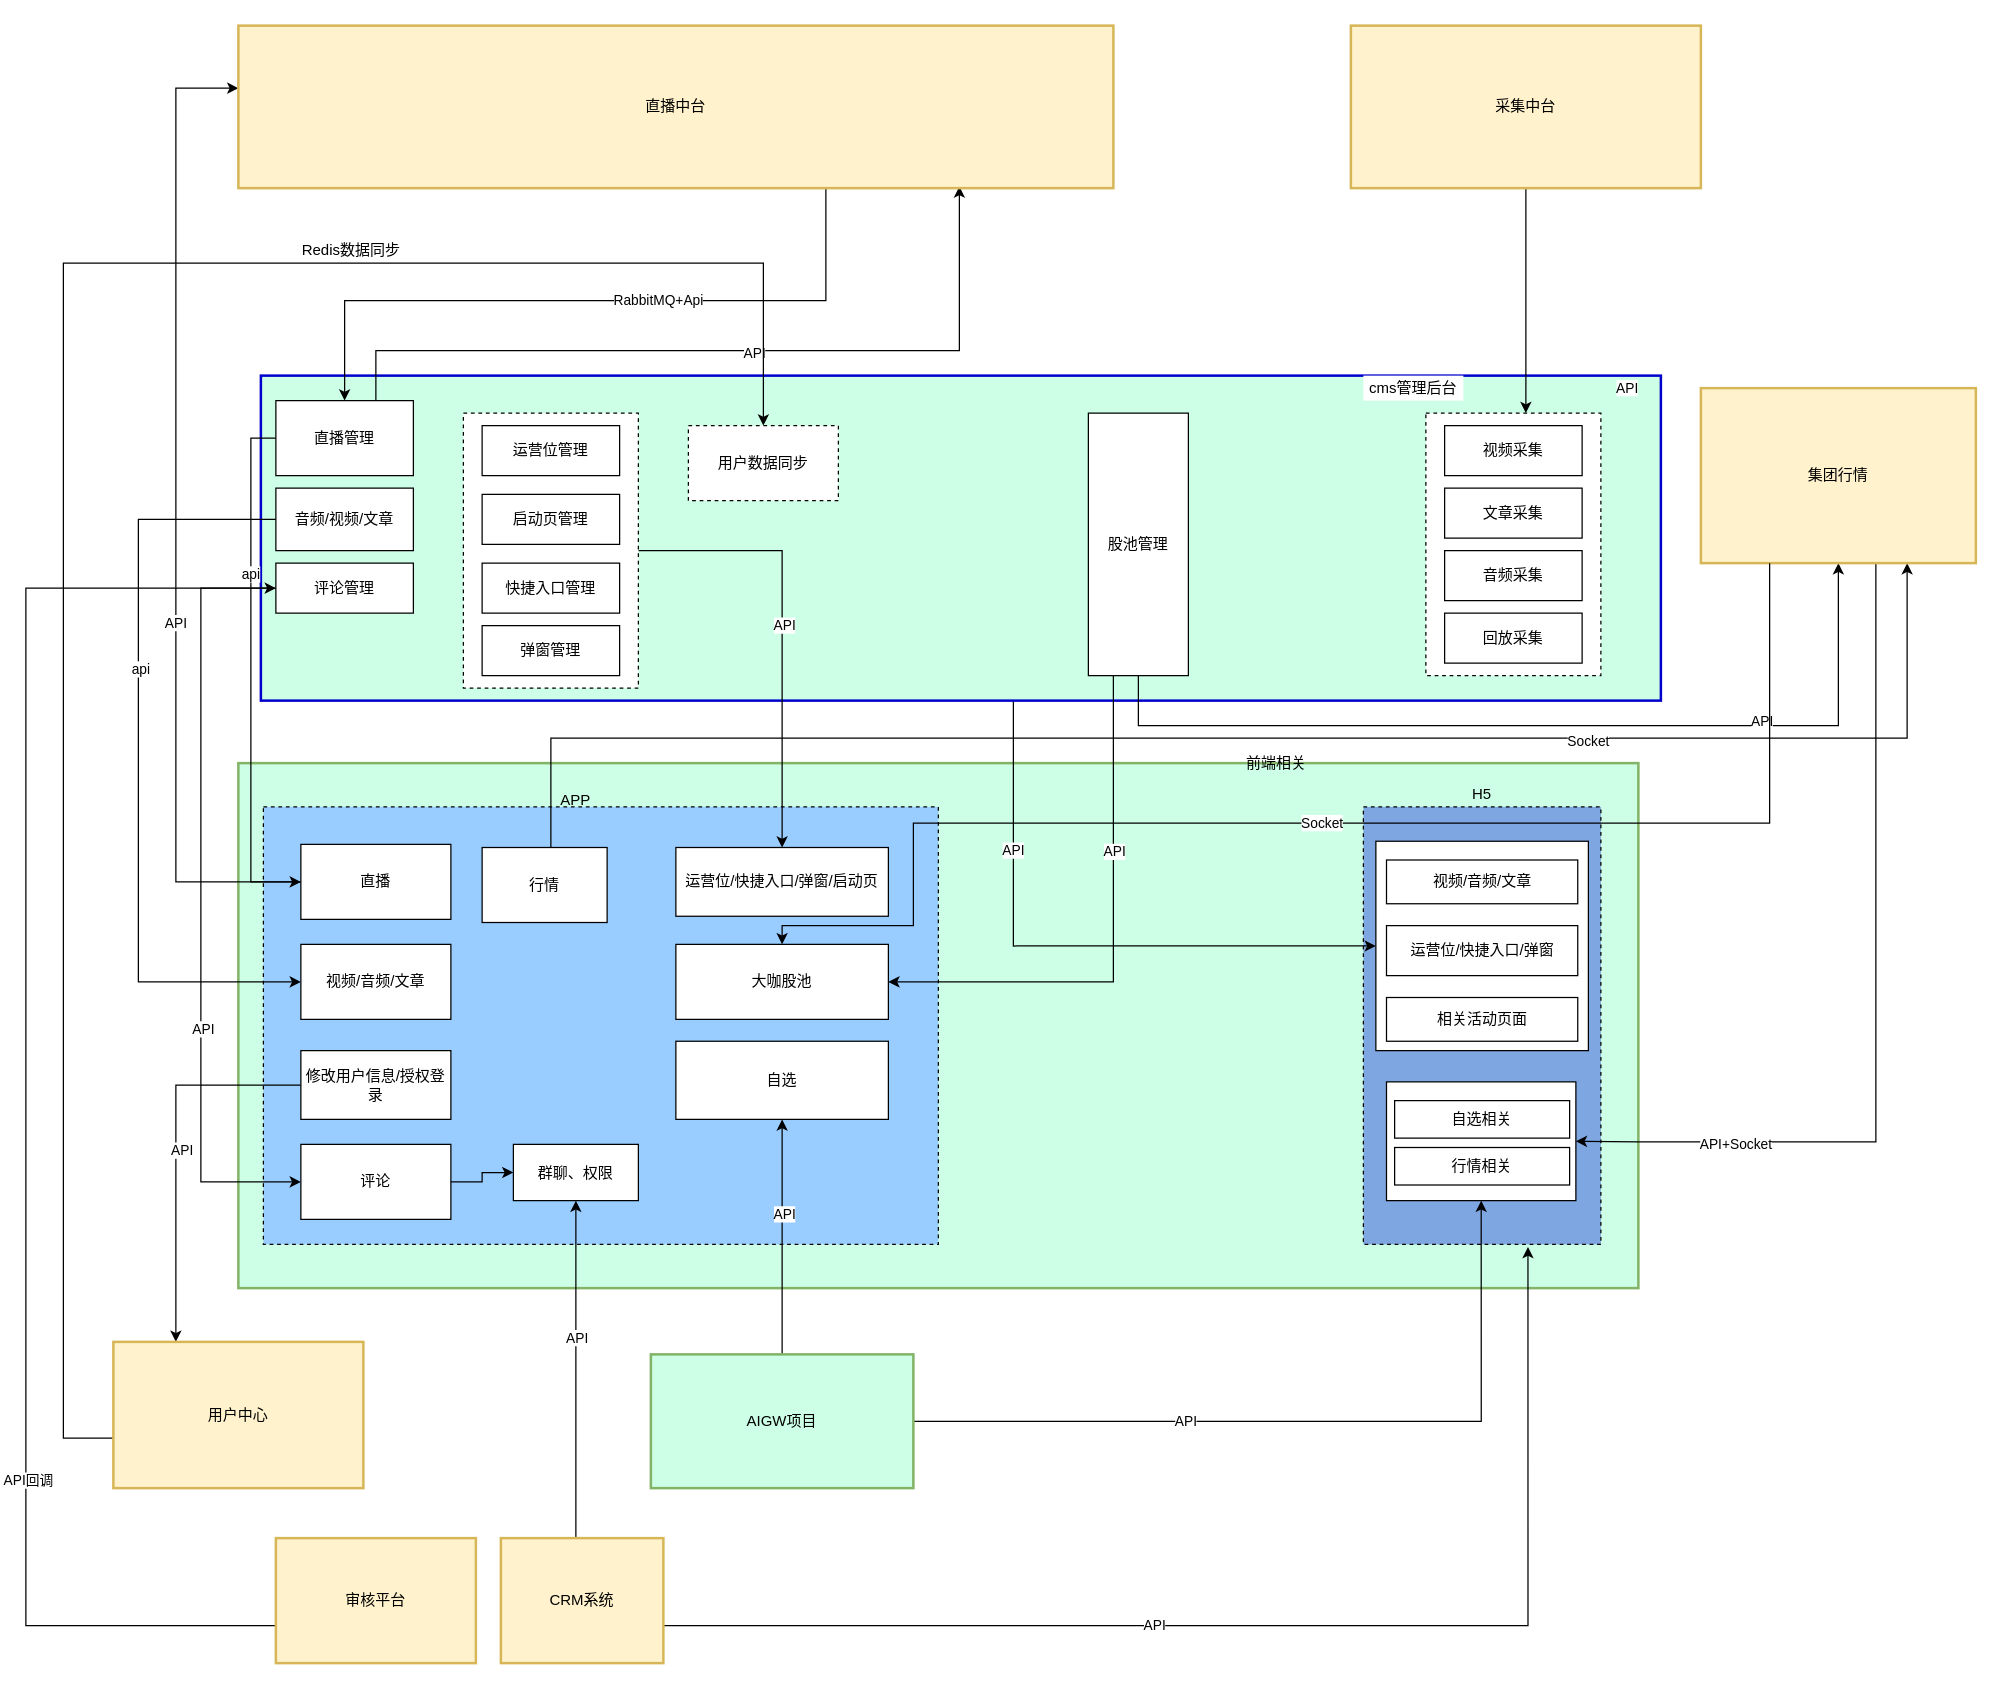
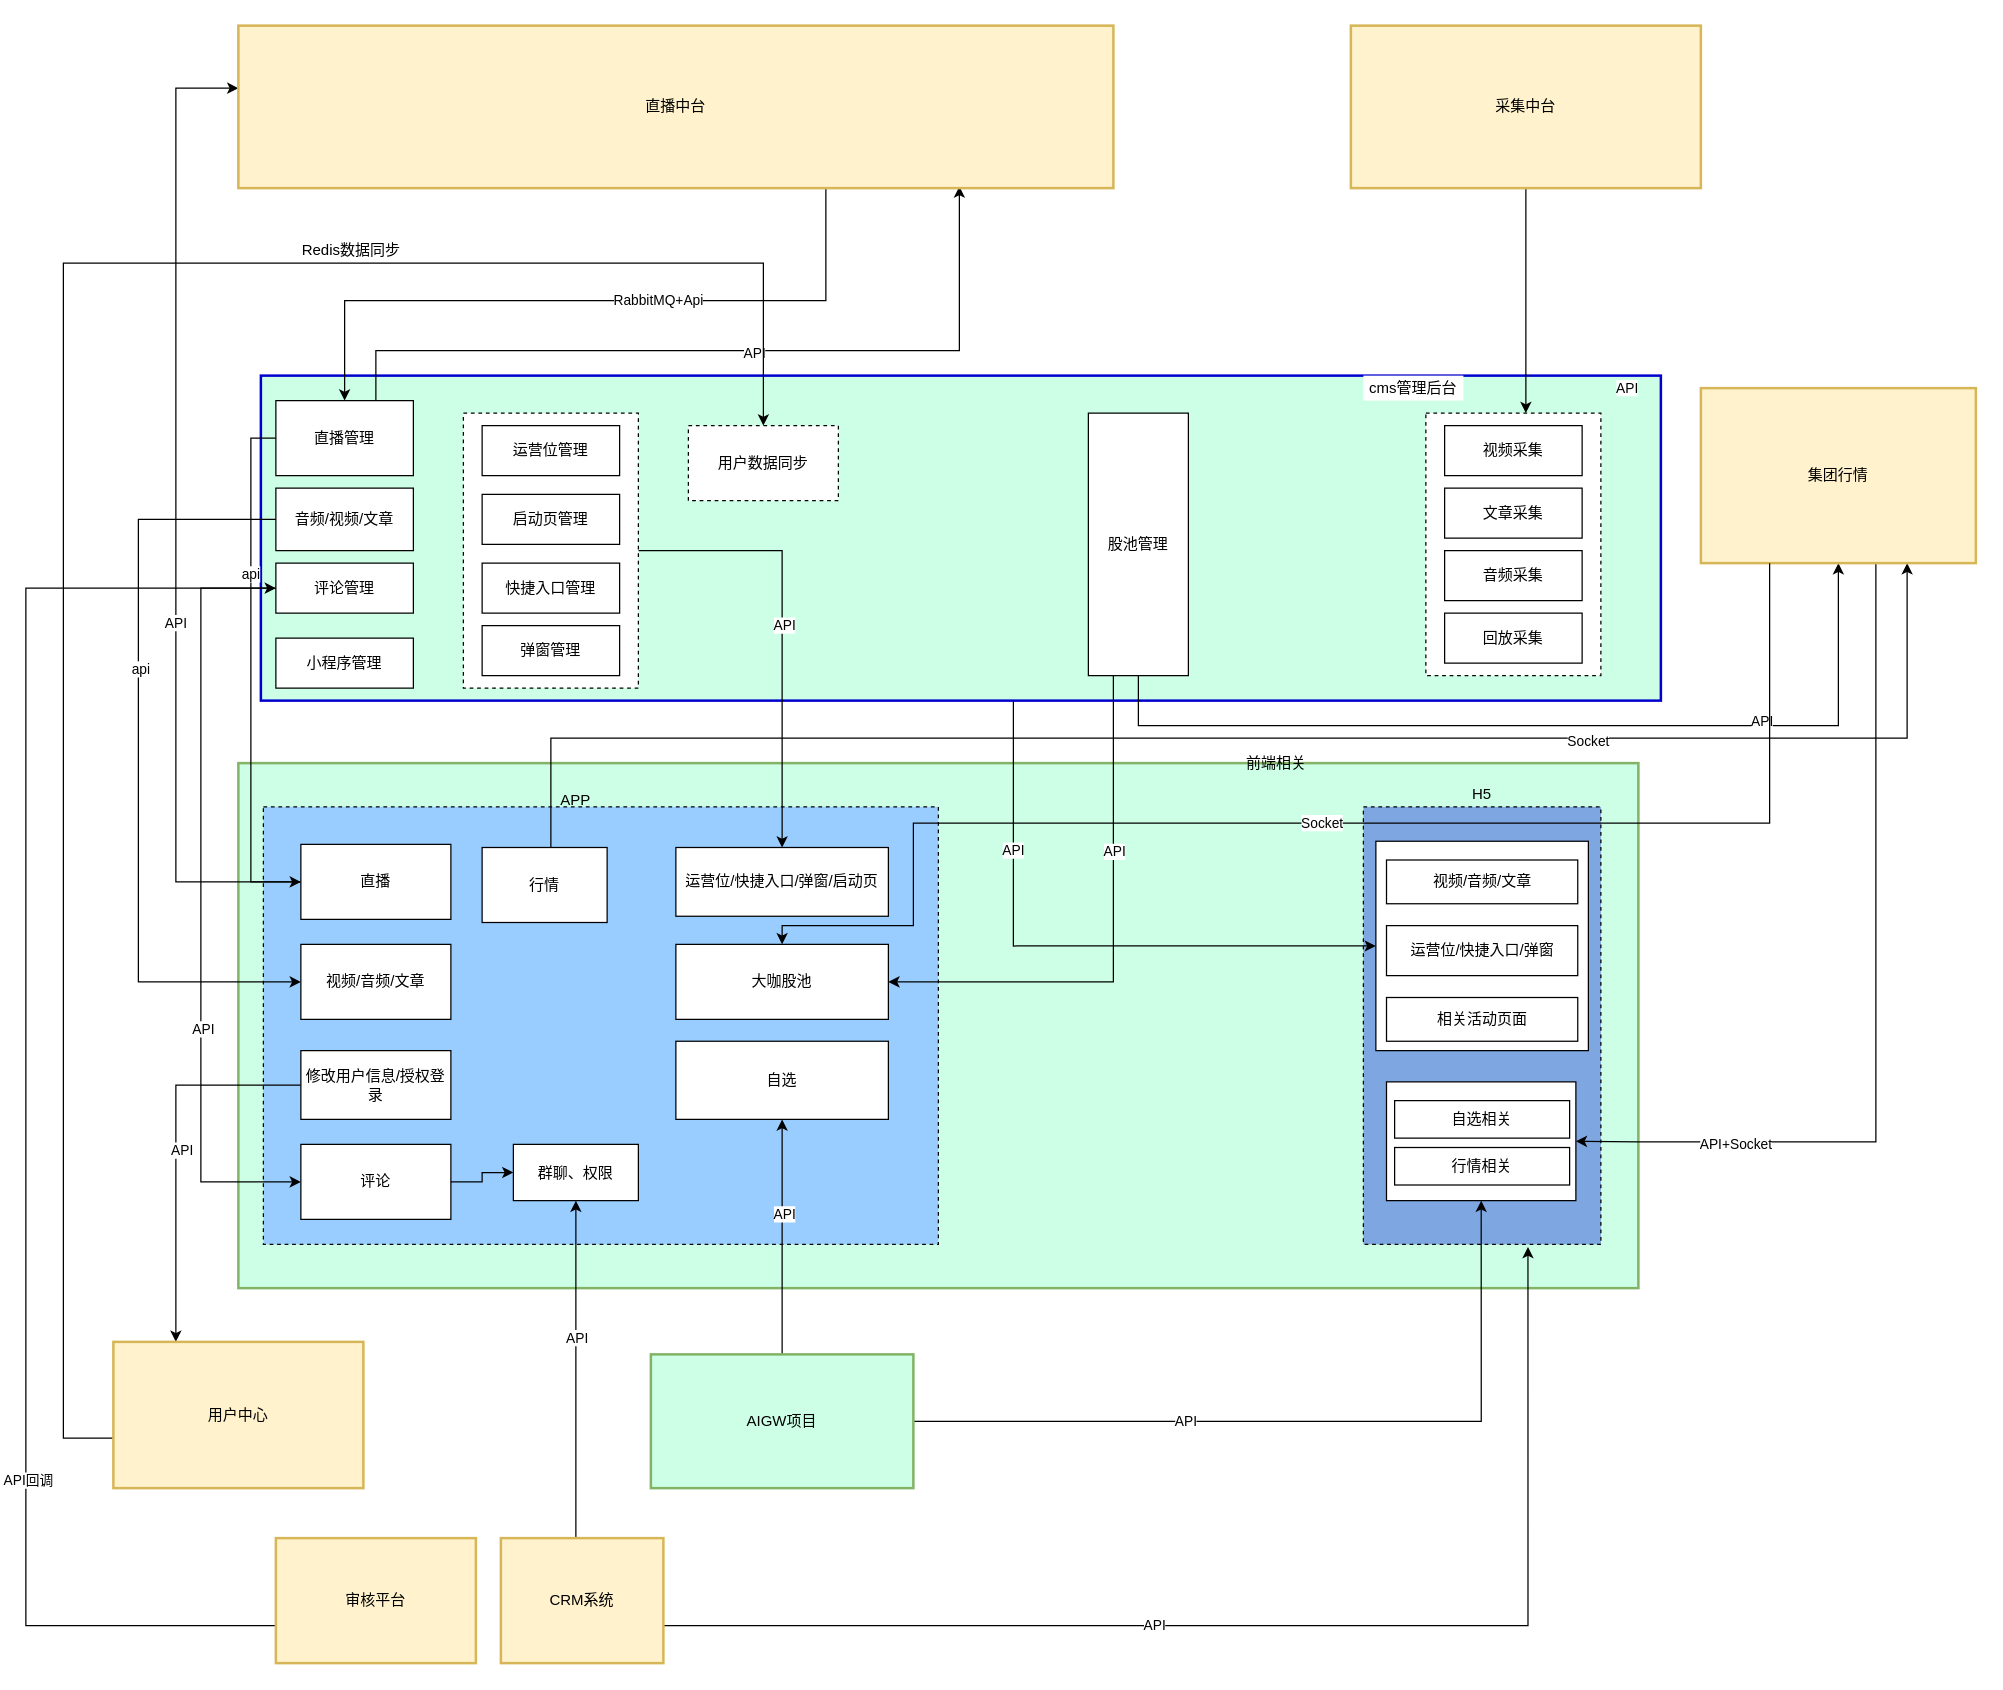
none -> (344, 663)
